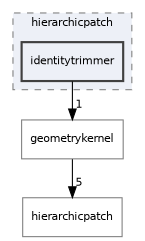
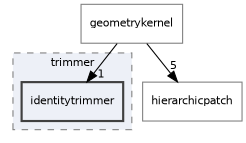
(72, 23) -> (72, 63)
(72, 97) -> (104, 60)
